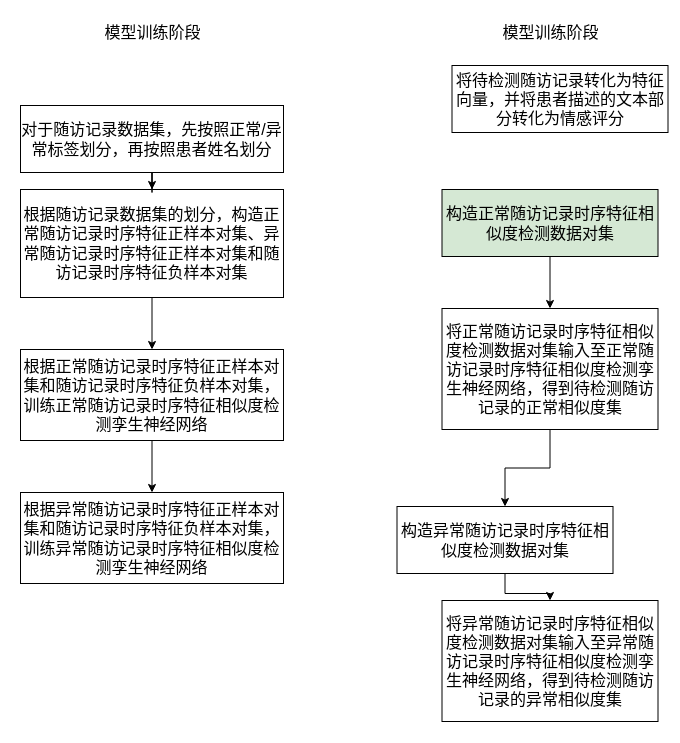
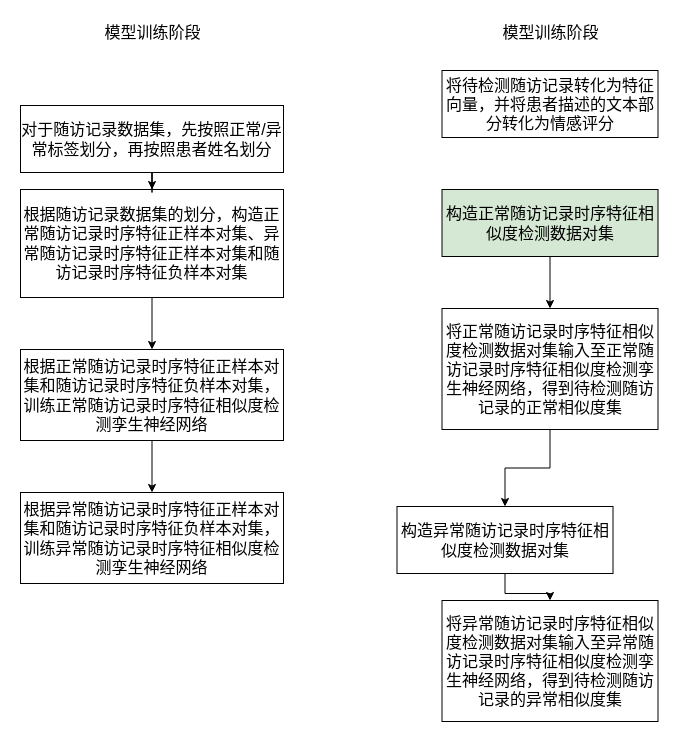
(560, 99) -> (550, 104)
